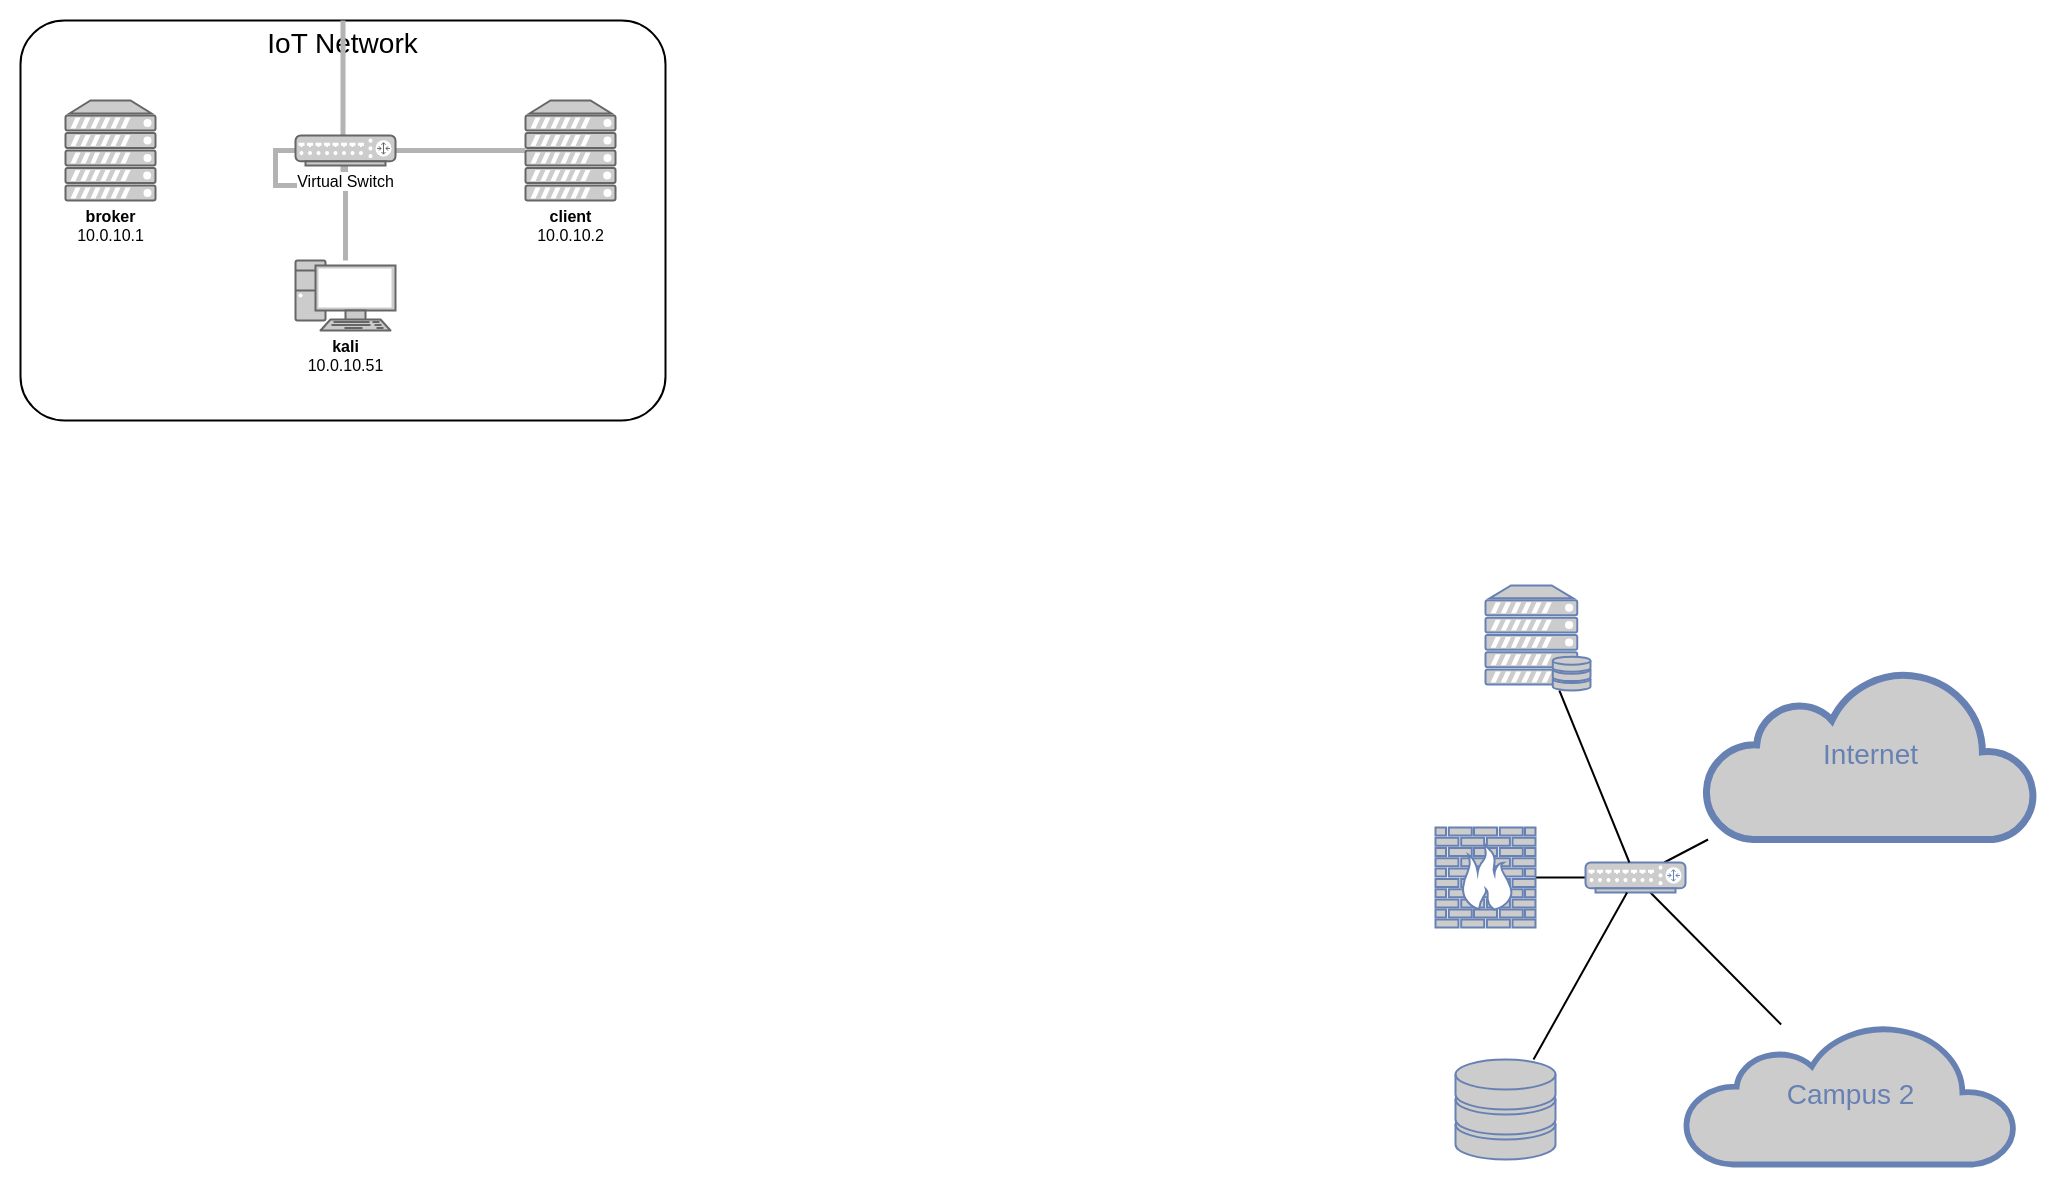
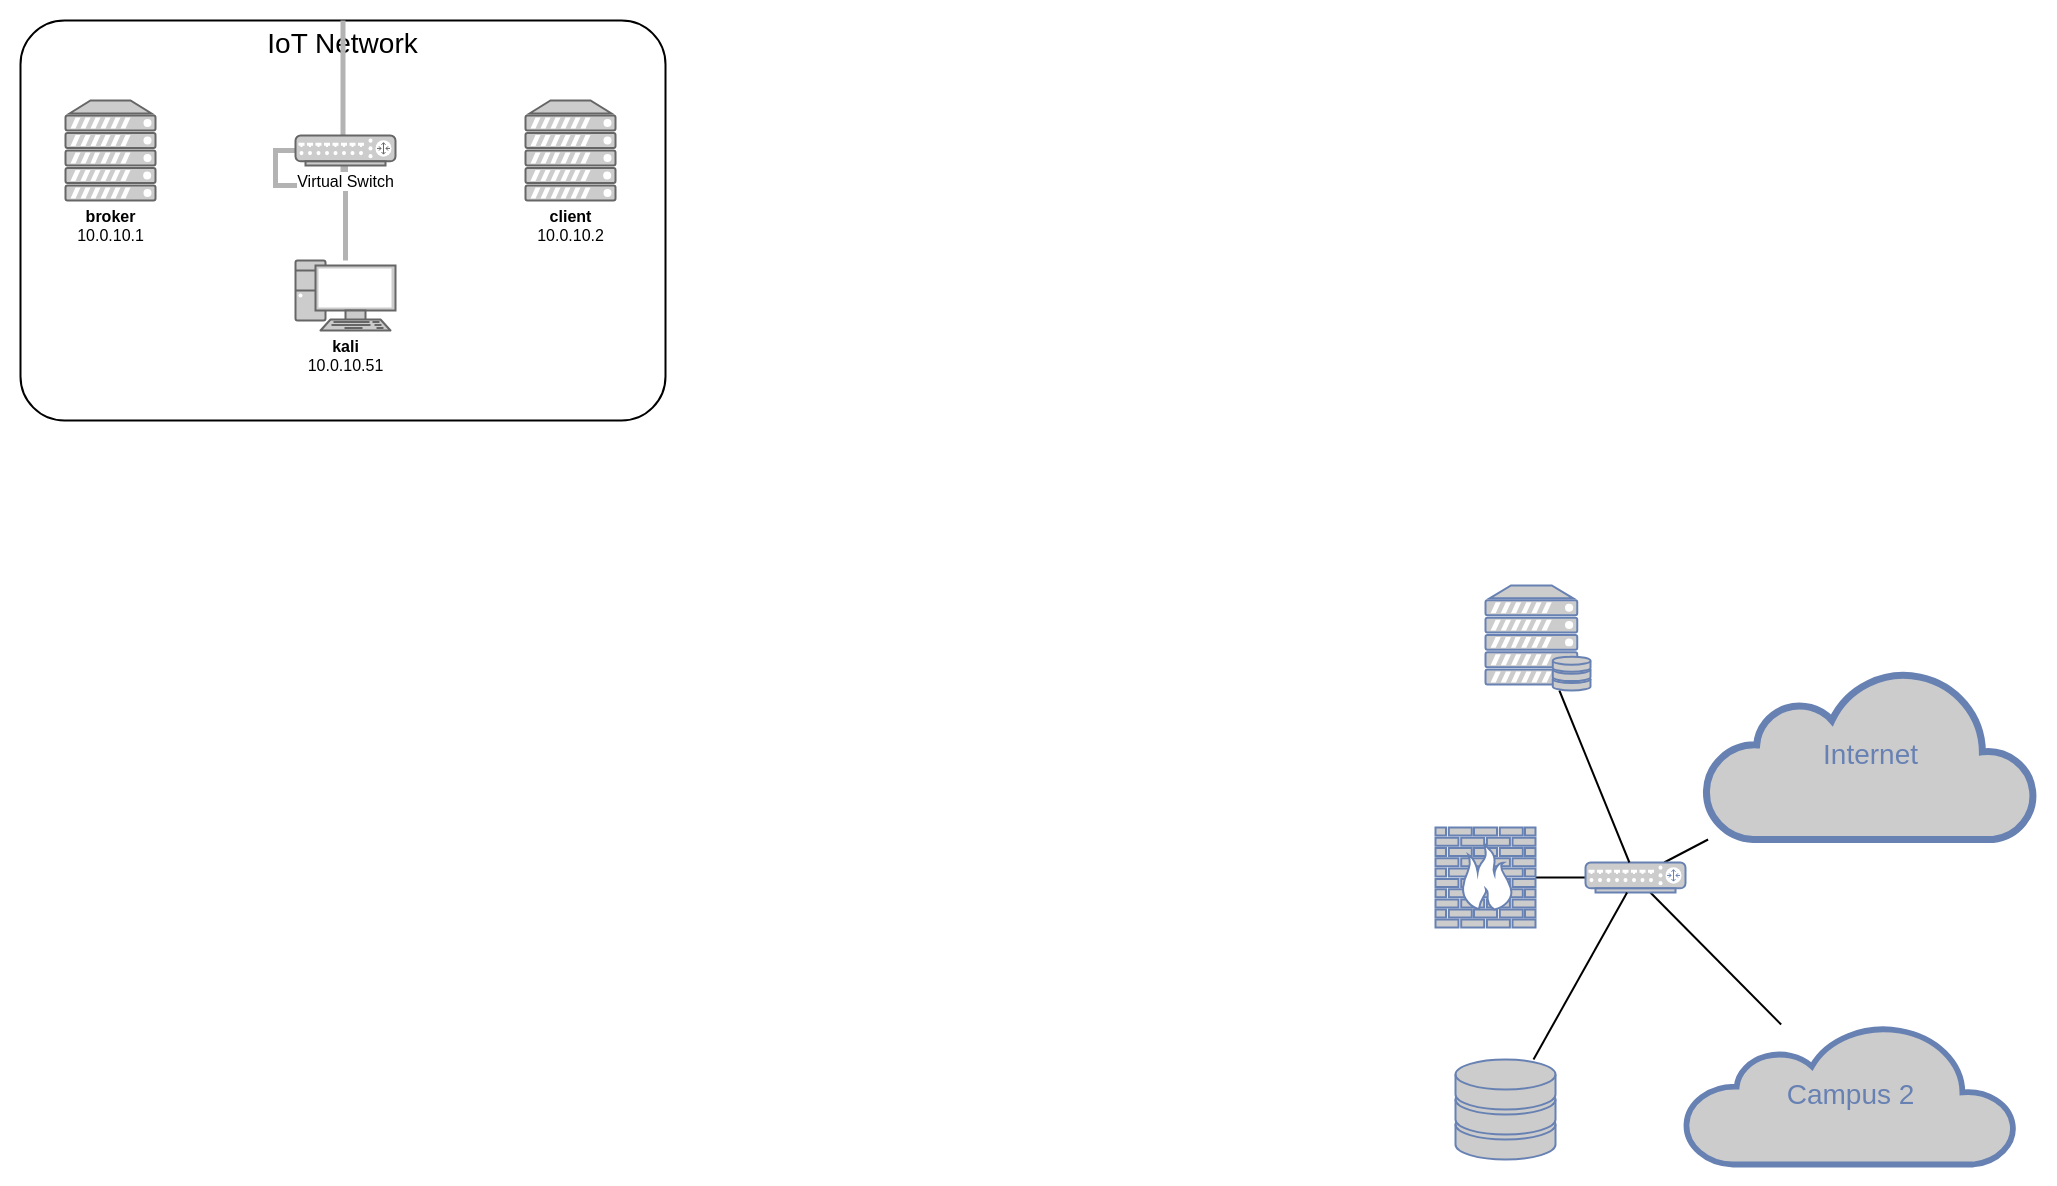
(461, 151) -> none
